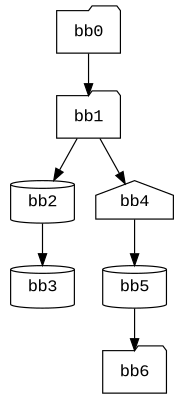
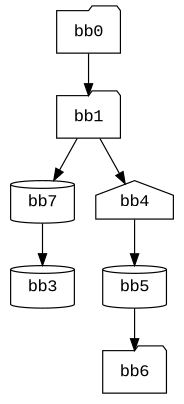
(42, 202) -> (42, 202)
